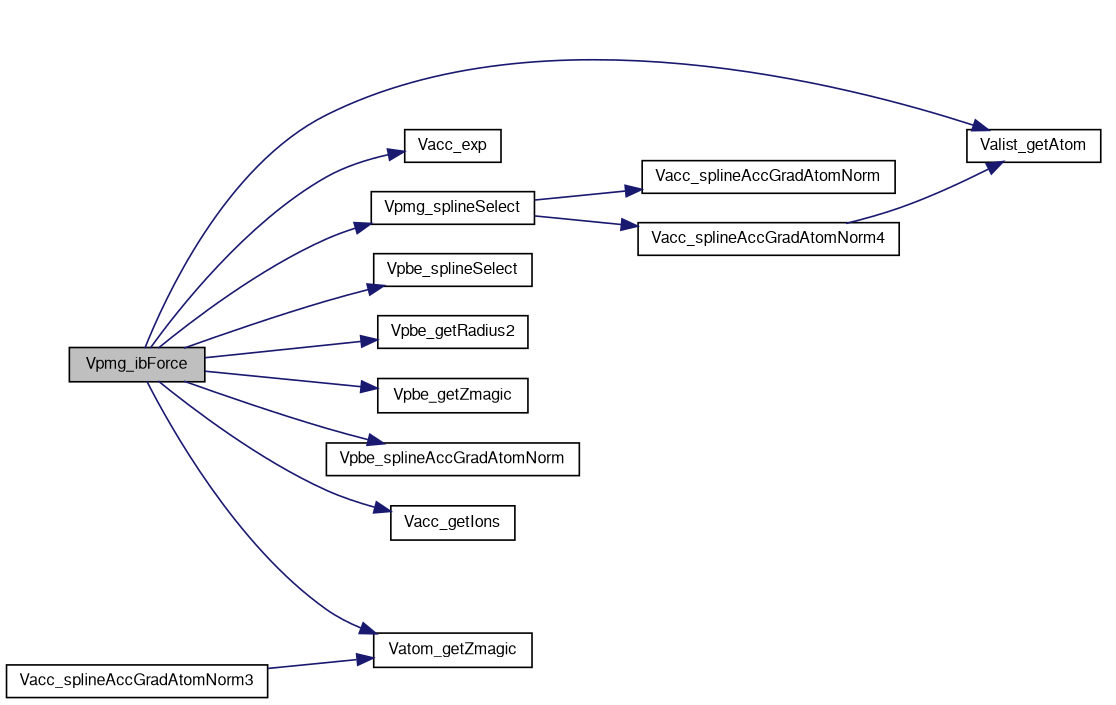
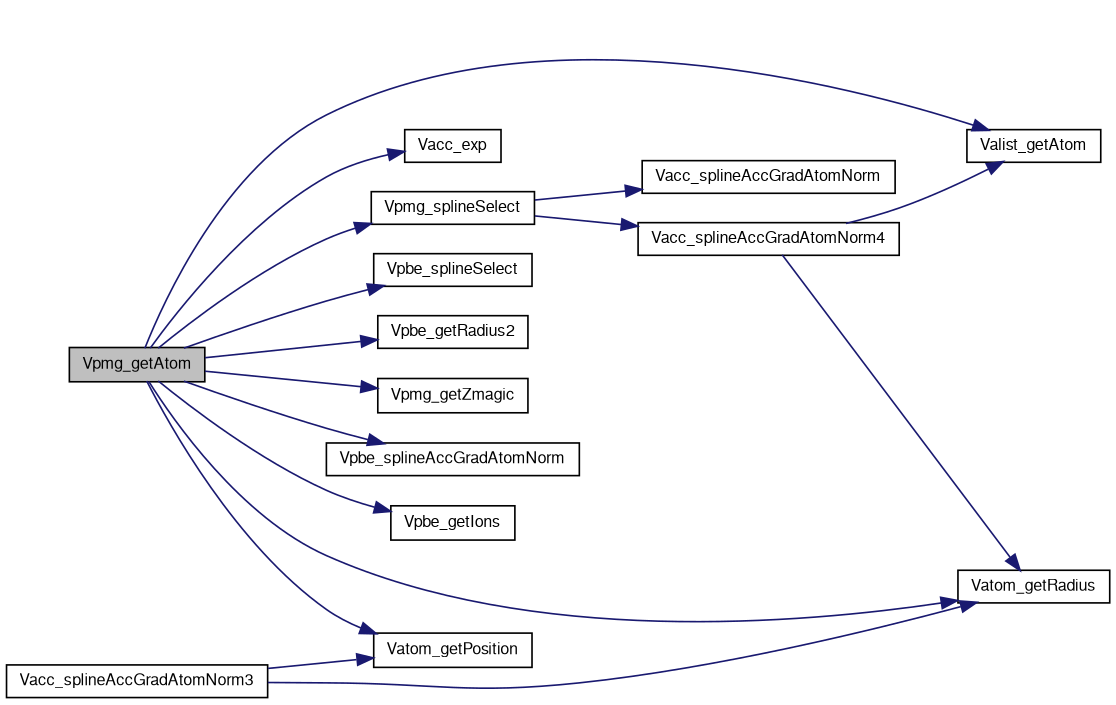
(137, 365) -> (137, 365)
(453, 396) -> (453, 396)
(453, 523) -> (453, 523)
none -> (1034, 587)
(453, 650) -> (453, 650)
